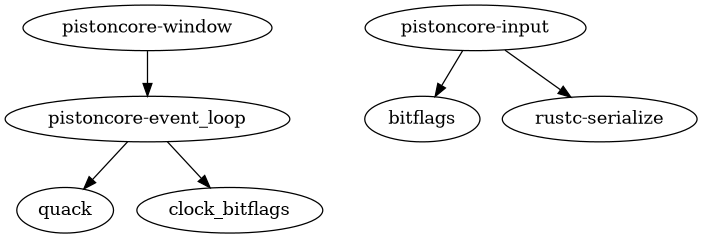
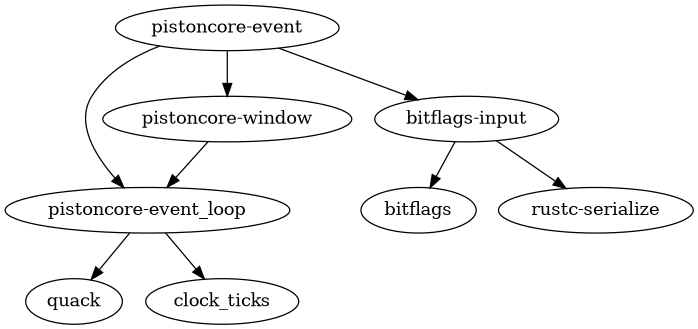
none -> (227, 28)
(476, 28) -> (467, 119)
(230, 210) -> (222, 301)
